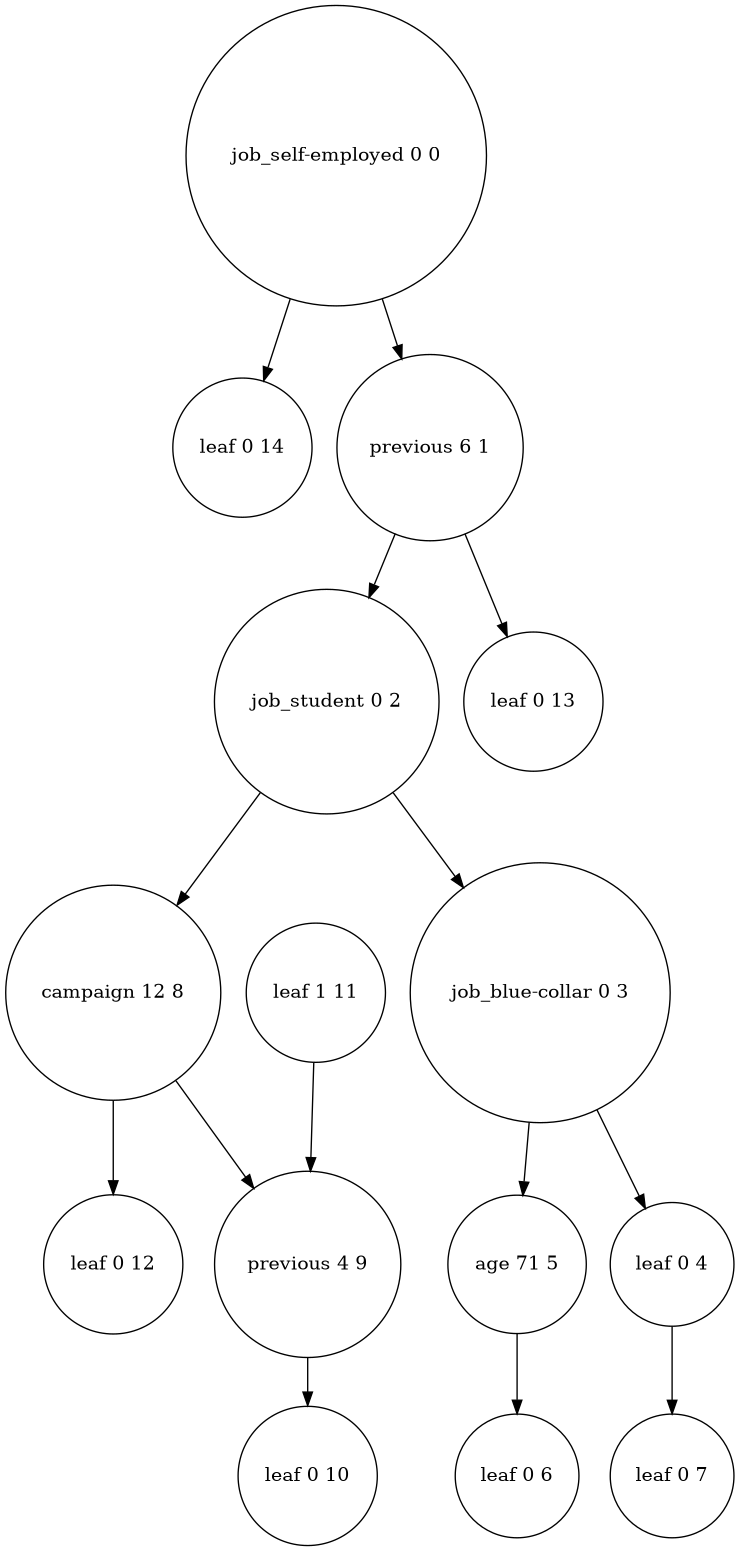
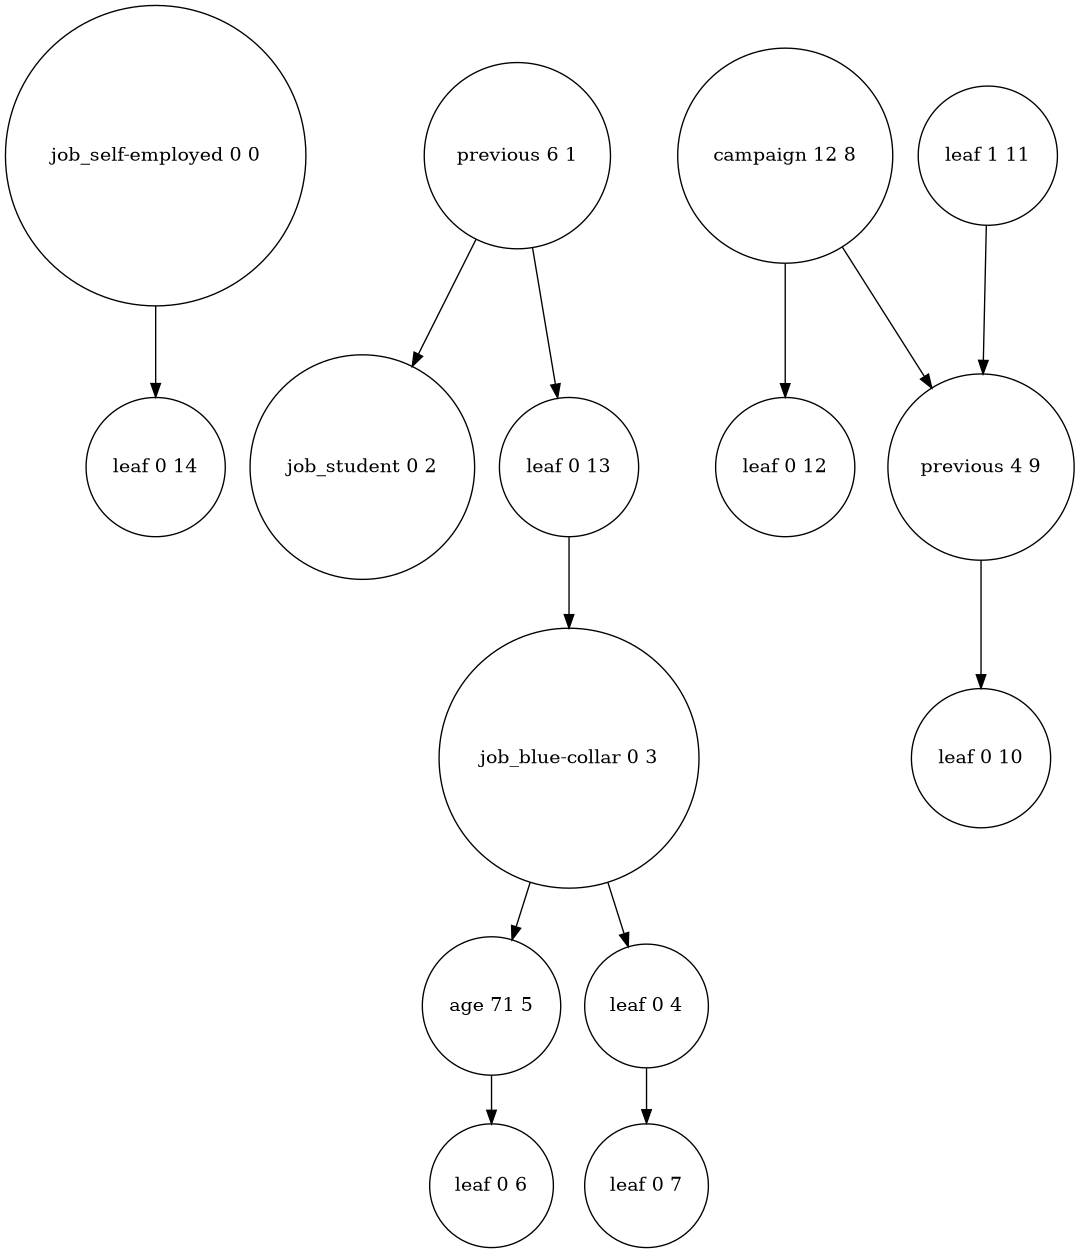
(390, 322) -> none
(424, 835) -> (569, 576)
(223, 843) -> none
